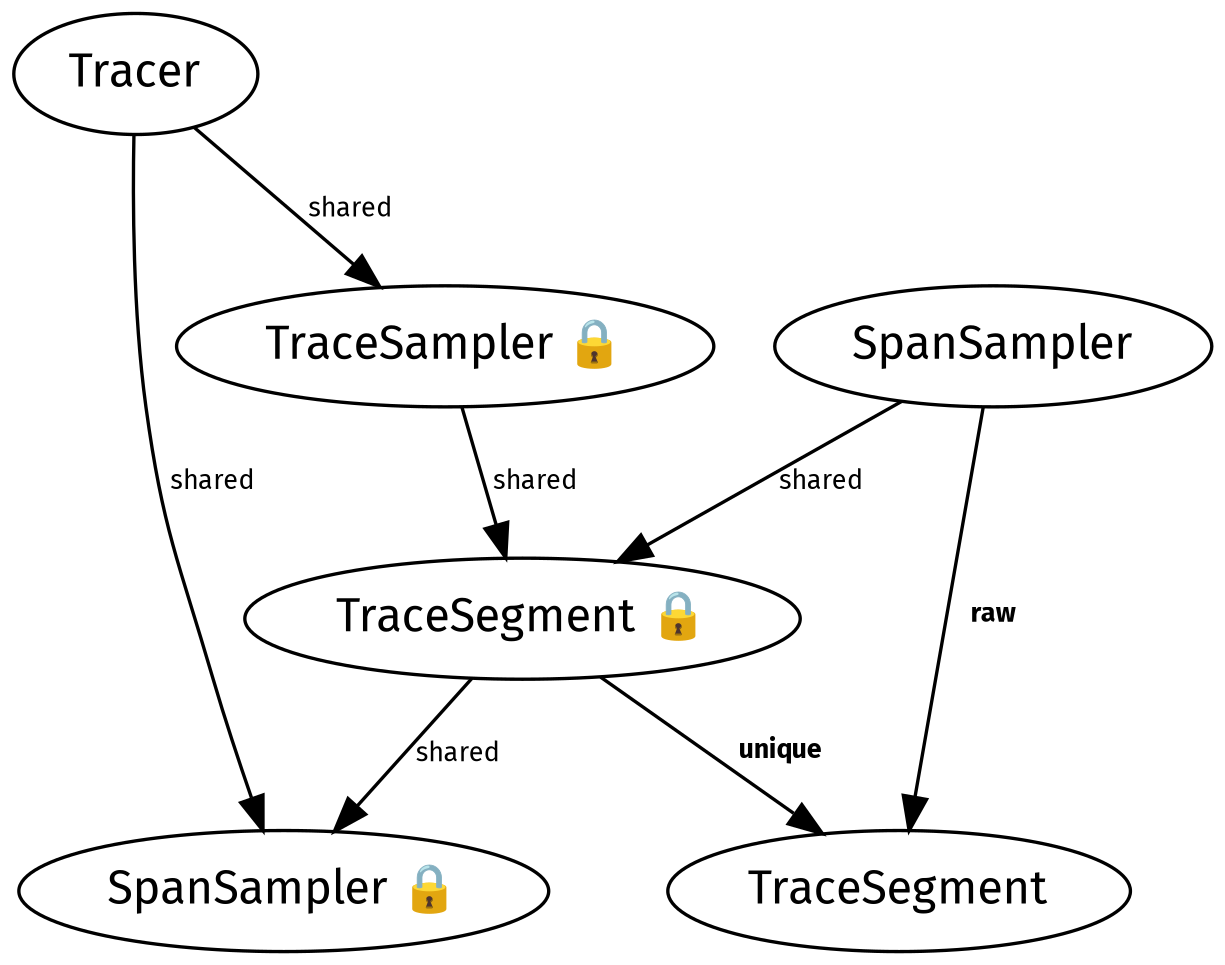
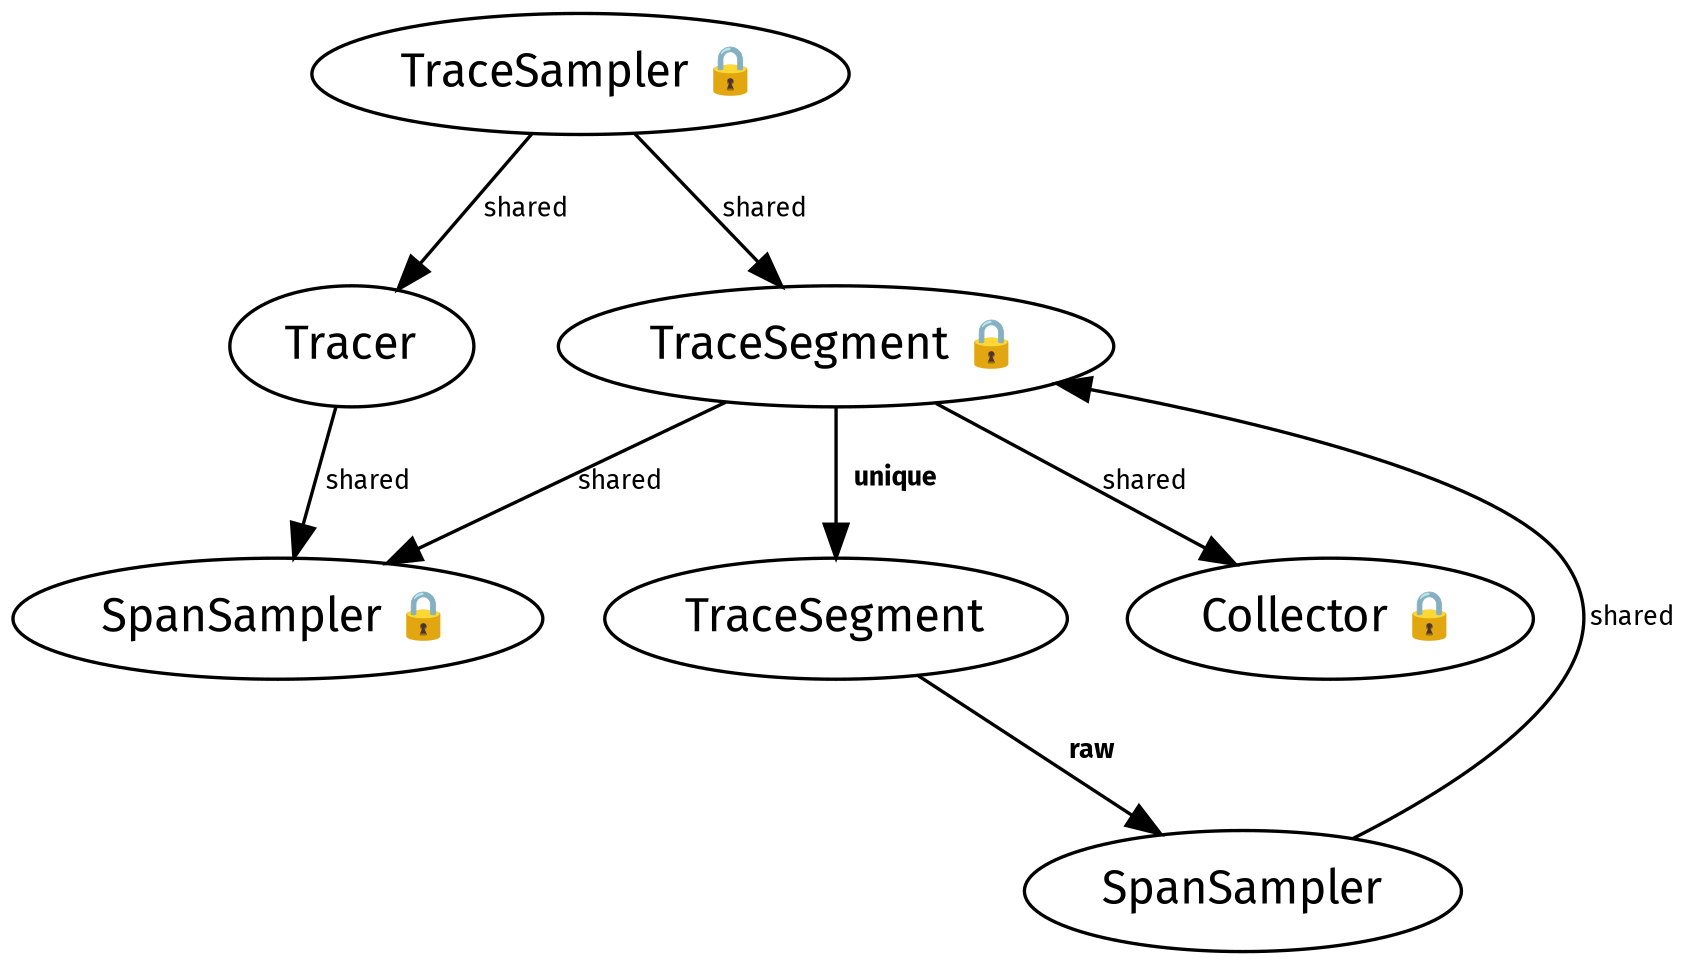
(274, 196) -> (476, 199)
(949, 602) -> (1025, 746)
none -> (1330, 619)
